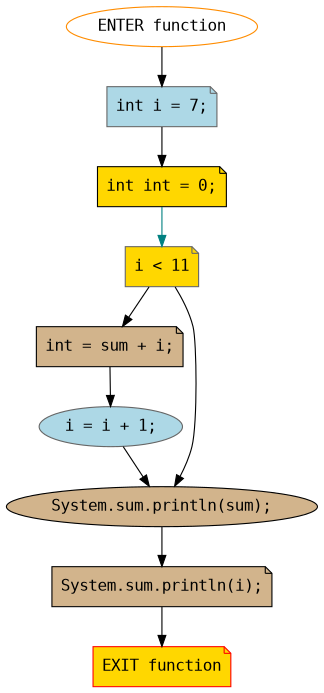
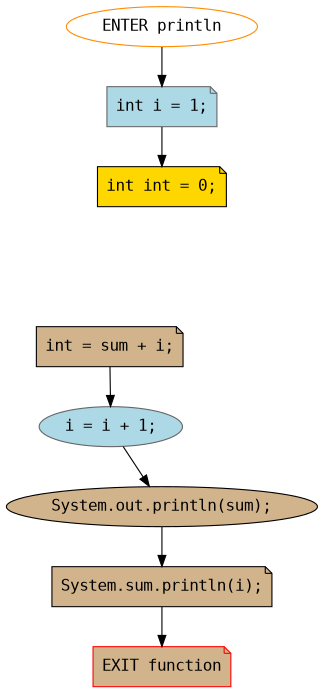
(162, 27) -> (162, 27)
(162, 107) -> (162, 107)
(162, 267) -> none
(162, 507) -> (162, 507)
(162, 667) -> (162, 667)
